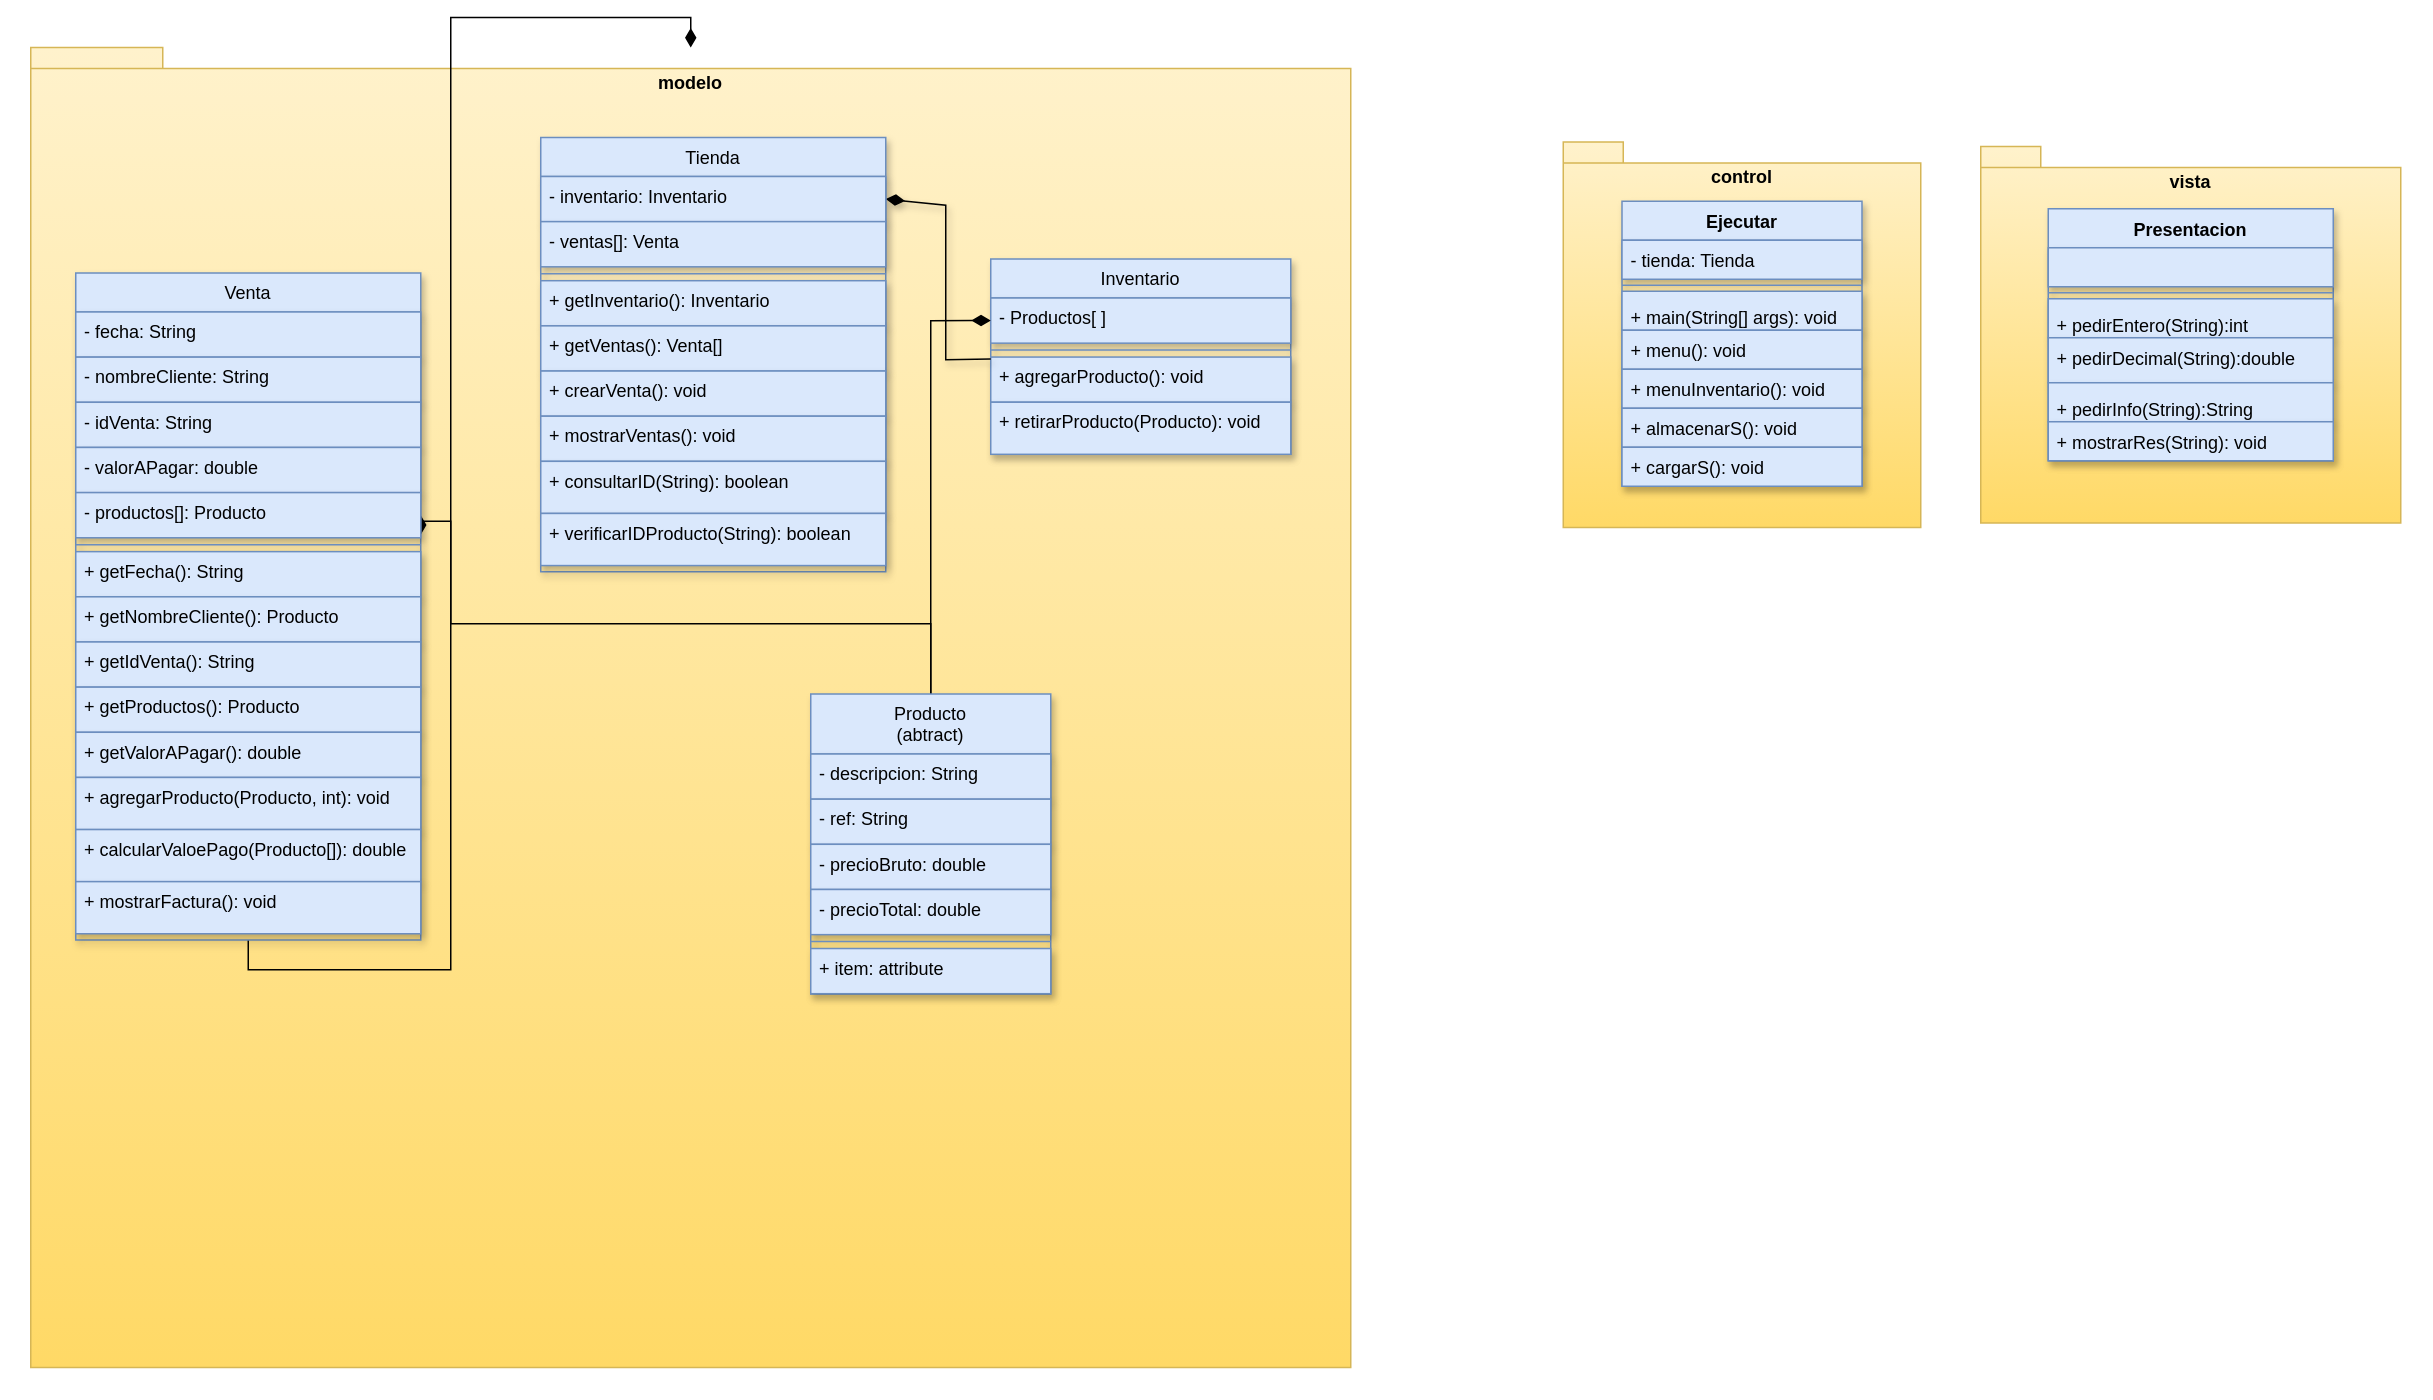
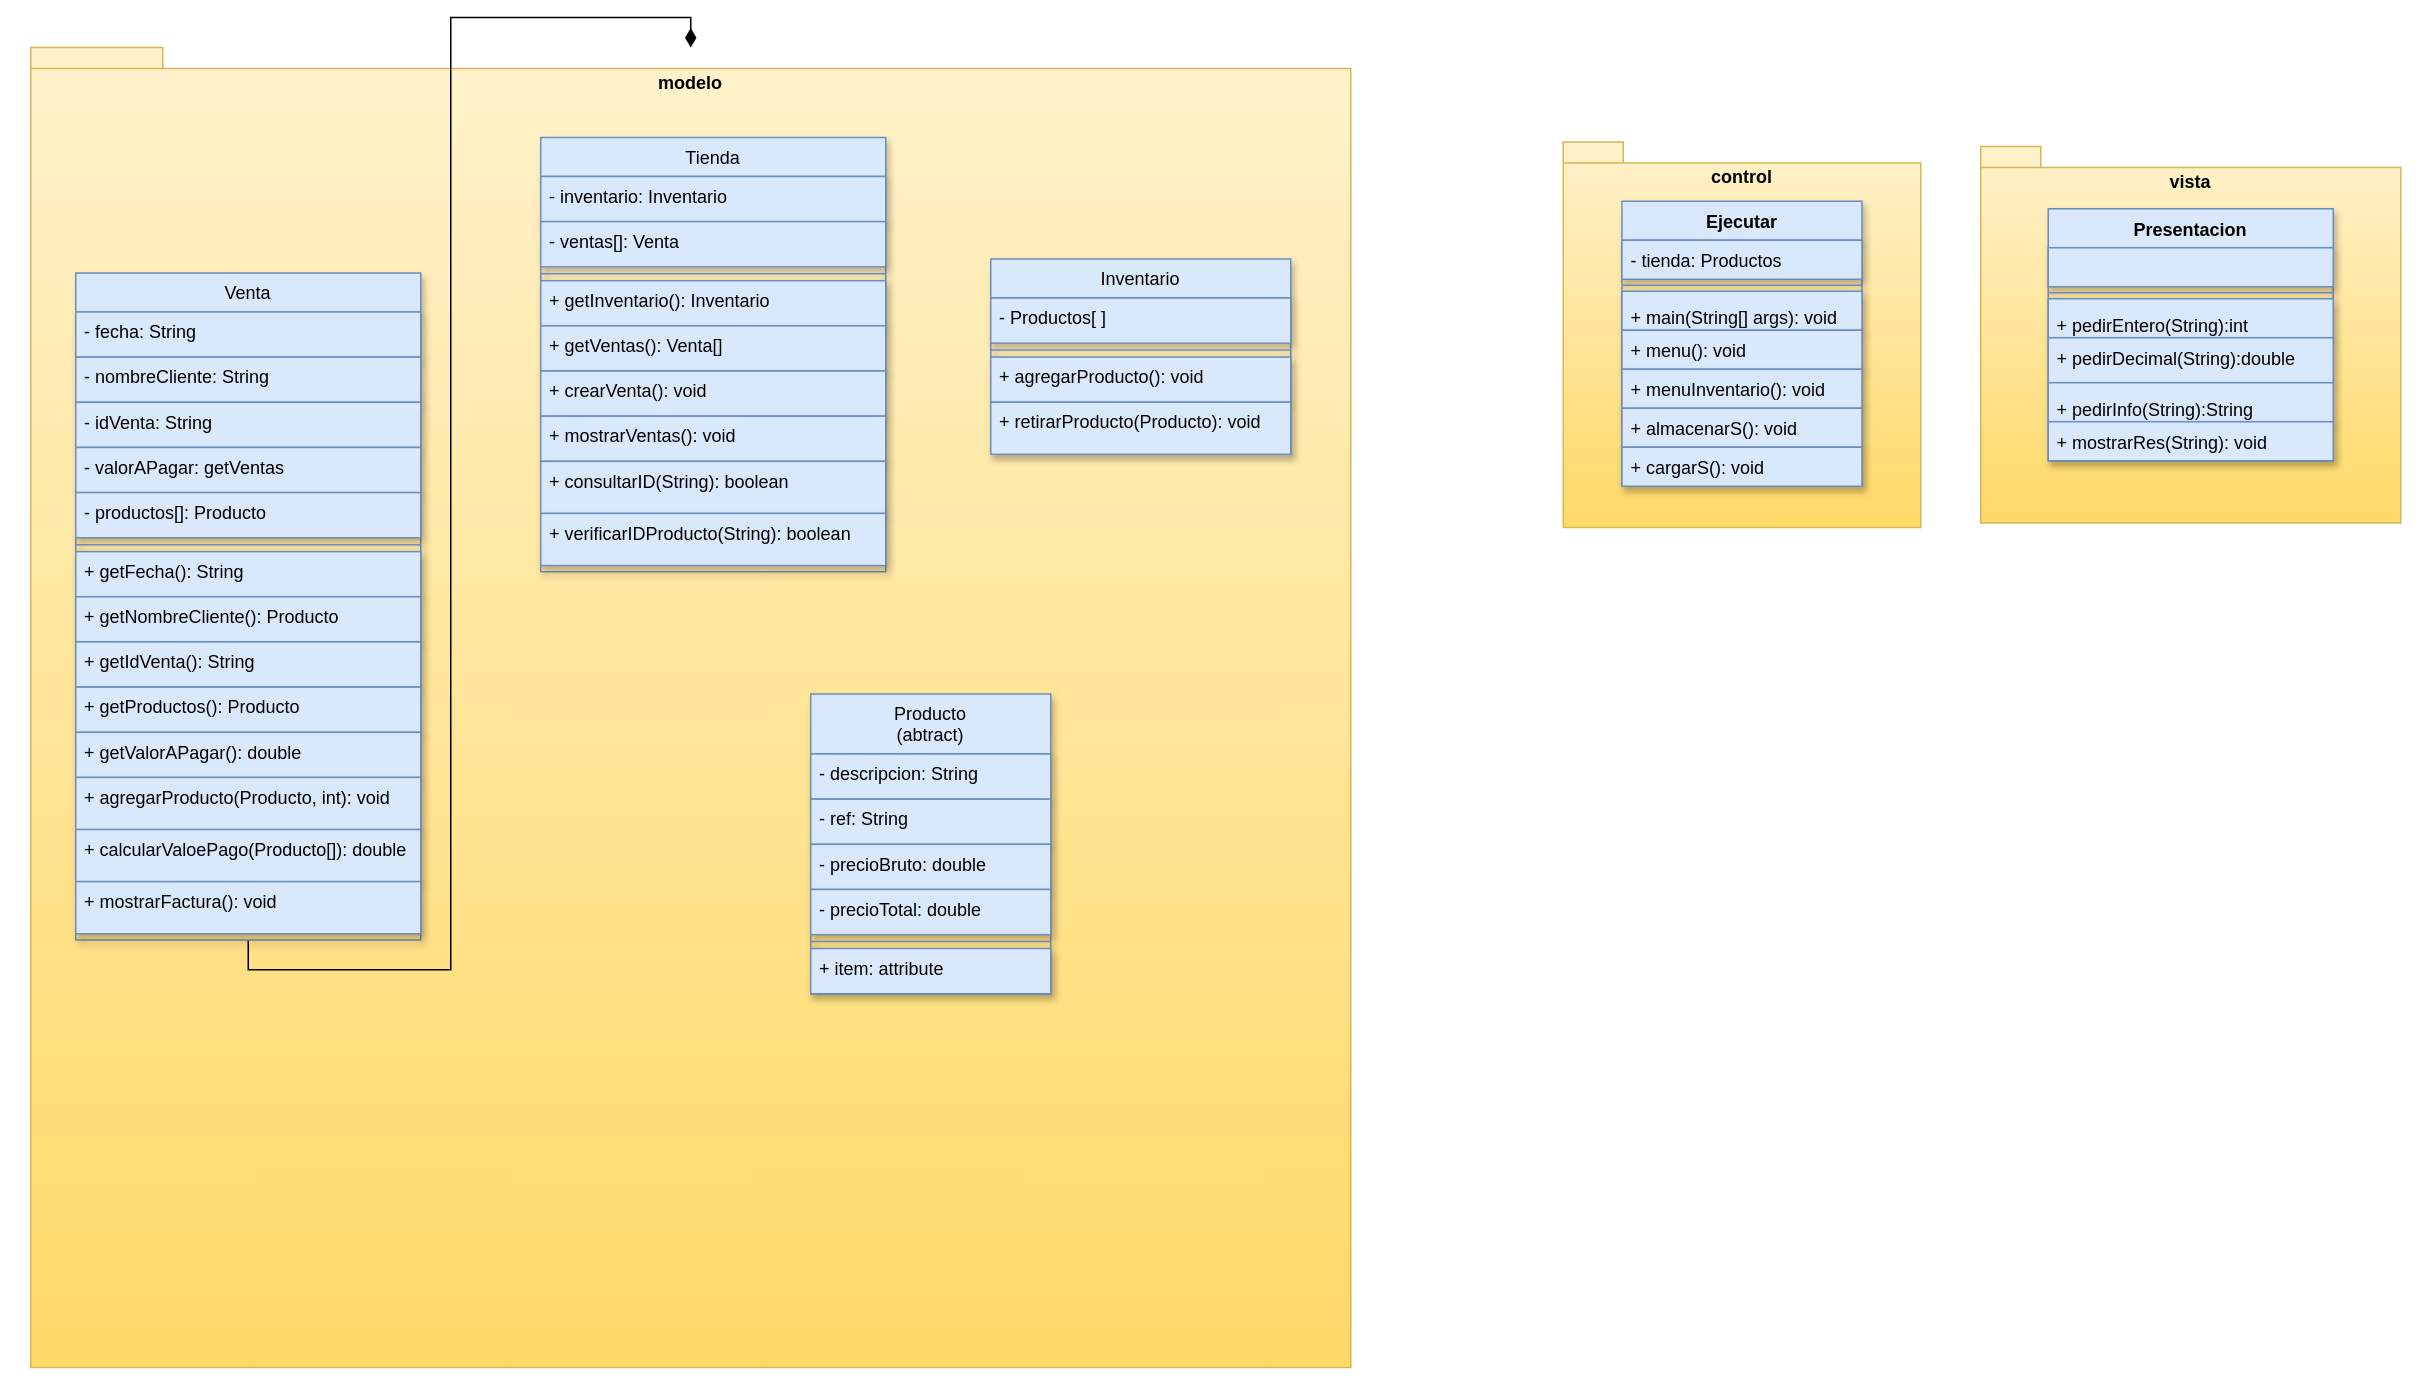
(1700, 262) -> (1718, 262)
(946, 282) -> none
(931, 451) -> none
(178, 467) -> (196, 467)
(690, 624) -> none
